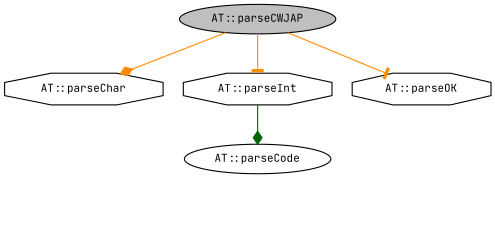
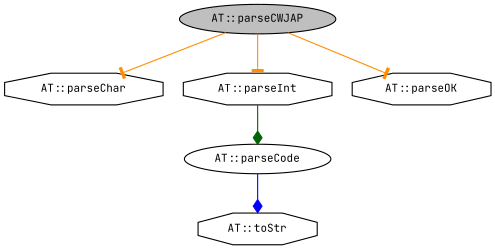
(176, 52) -> (176, 52)
none -> (258, 229)
